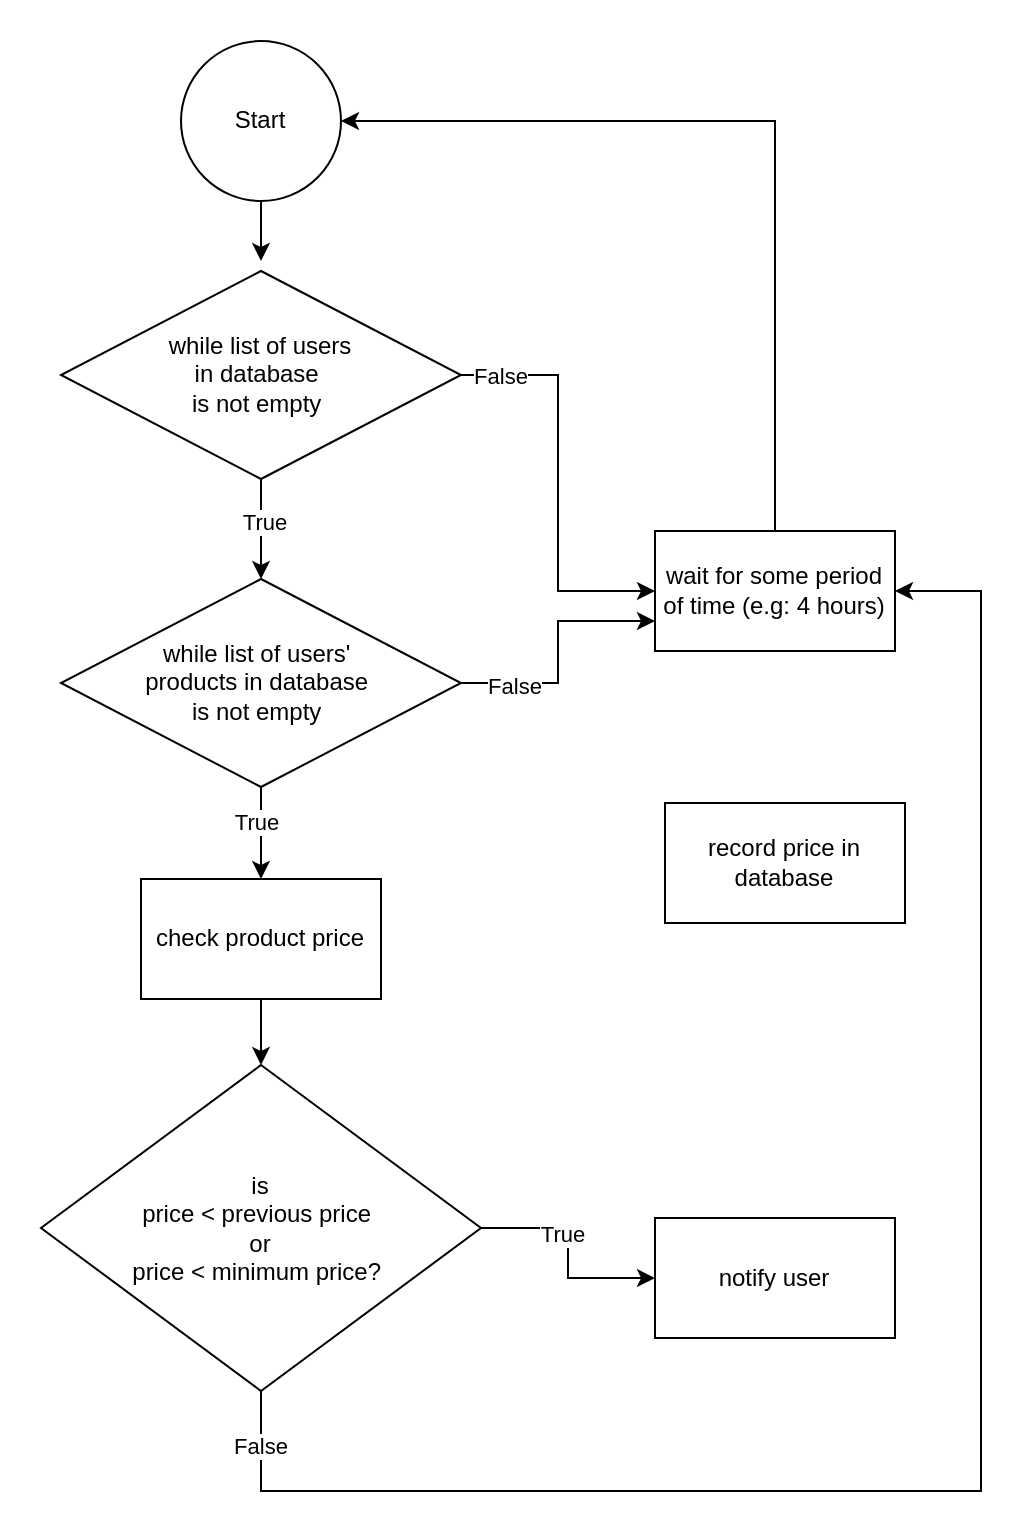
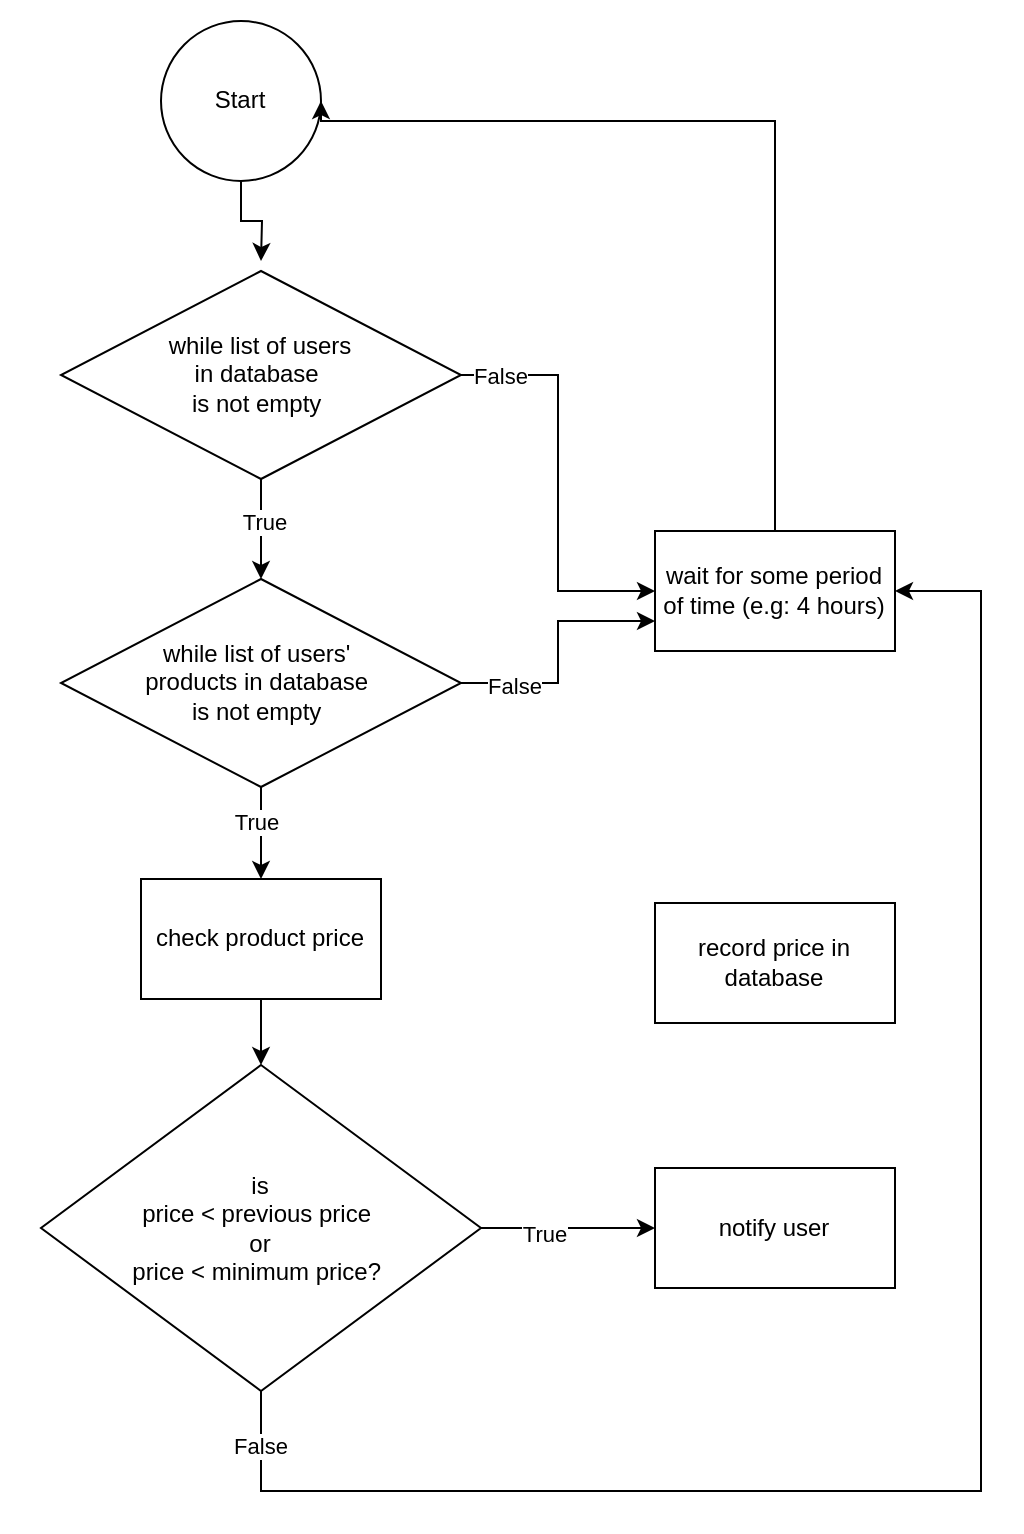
(261, 121) -> (241, 101)
(785, 863) -> (775, 963)
(775, 1278) -> (775, 1228)
